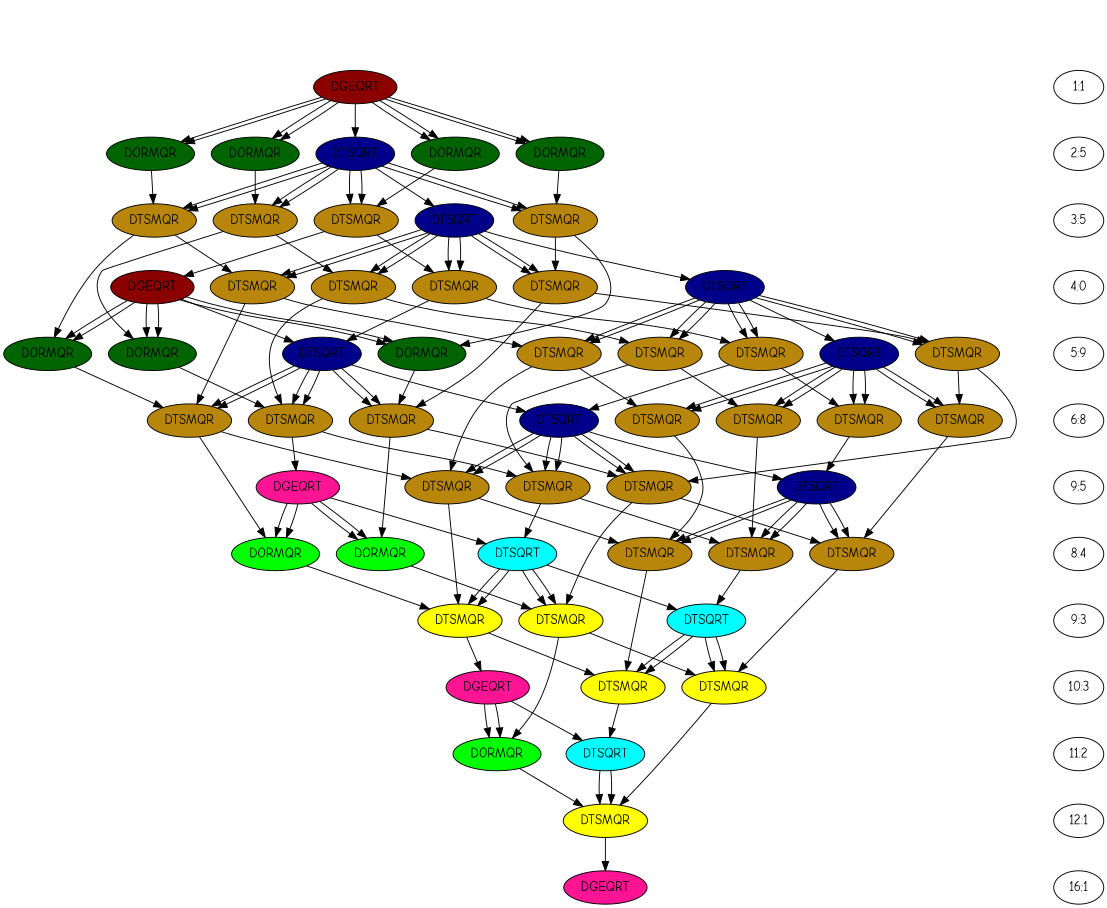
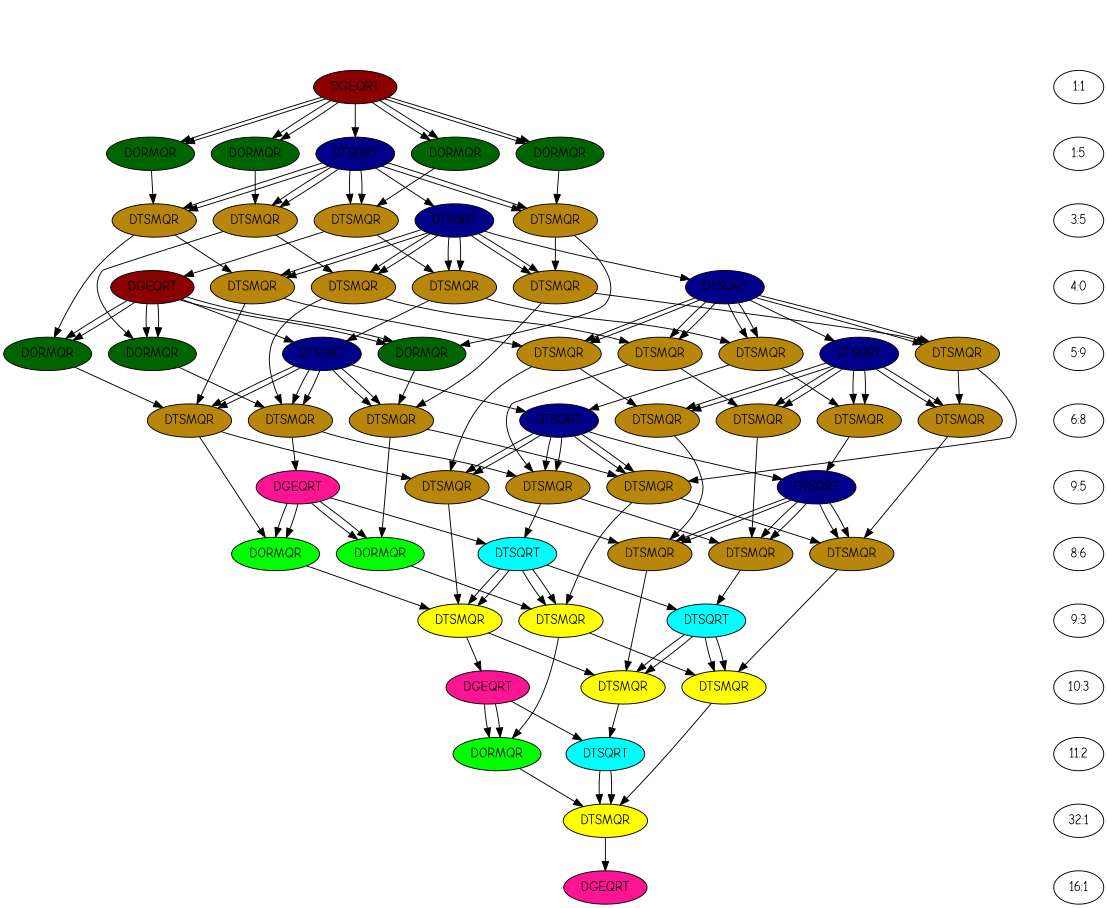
(1079, 154) -> (1079, 154)
(1079, 554) -> (1079, 554)
(1079, 821) -> (1079, 821)
